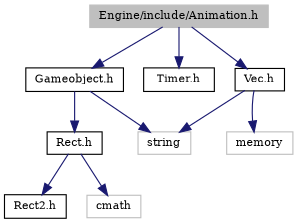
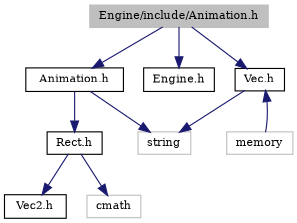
(75, 80) -> (75, 80)
(179, 80) -> (179, 80)
(252, 106) -> (267, 117)
(35, 206) -> (35, 206)
